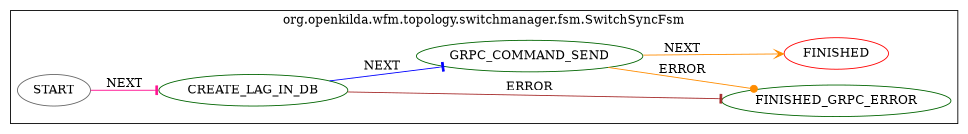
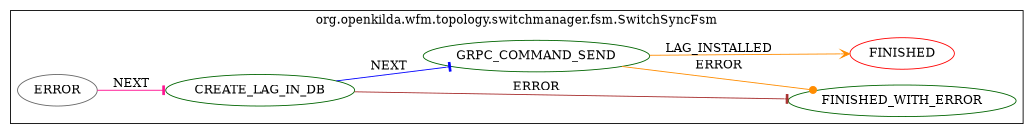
(682, 49) -> (719, 49)
(54, 90) -> (57, 90)
(836, 101) -> (902, 101)
